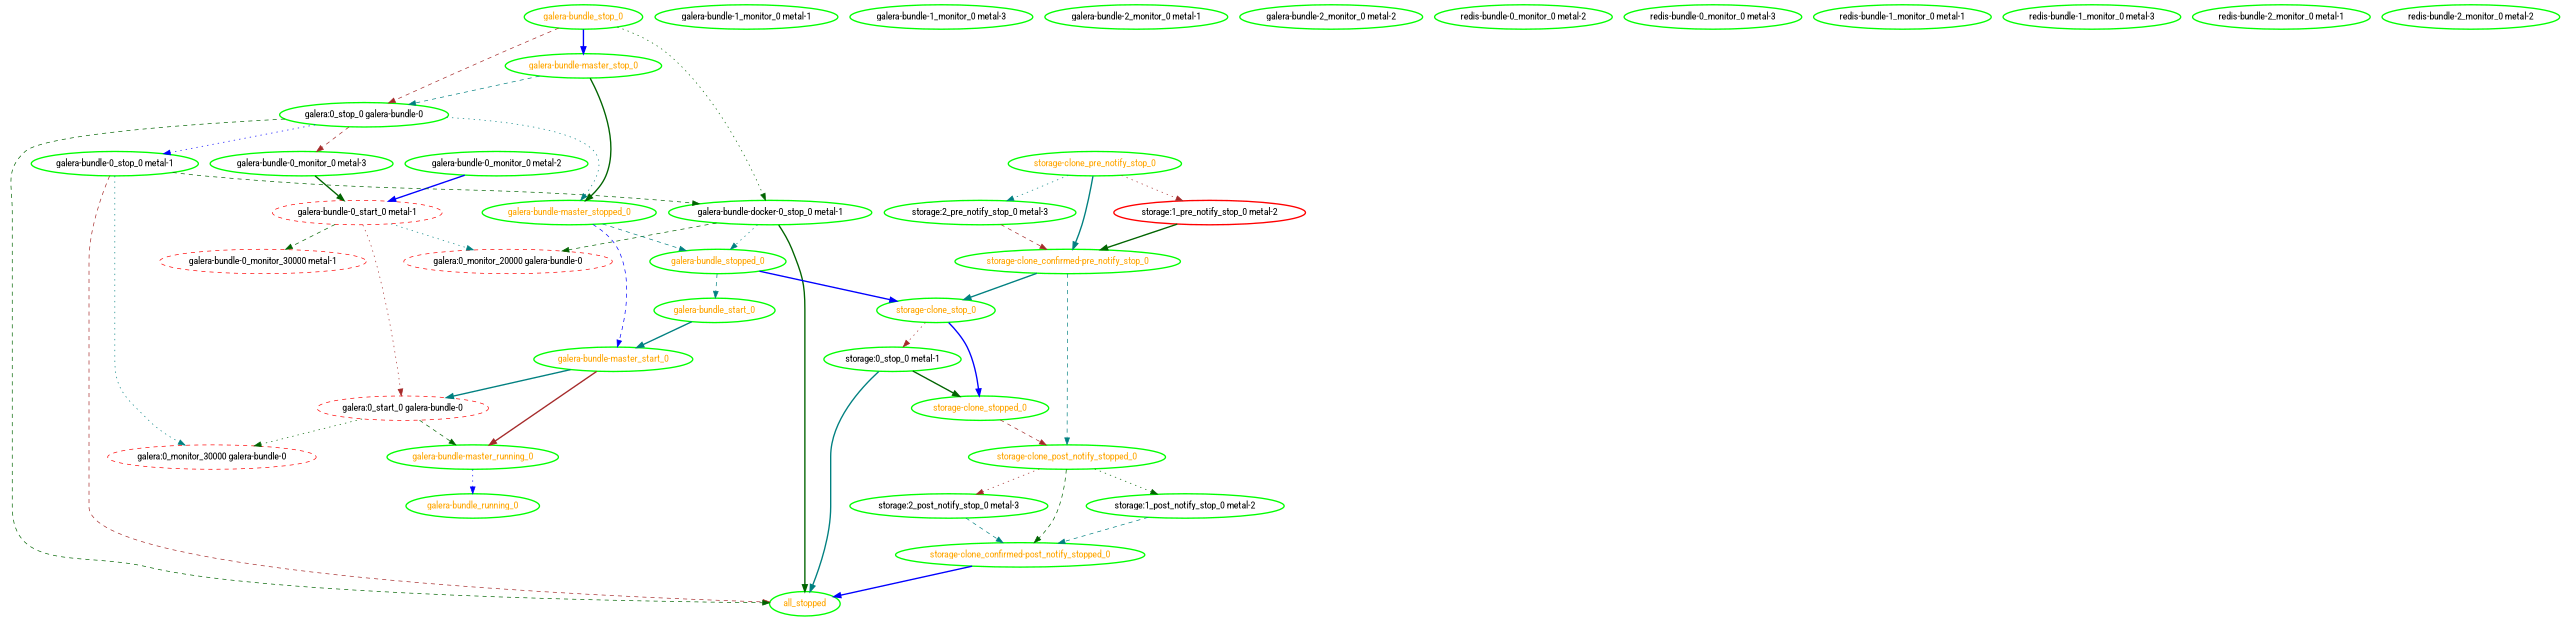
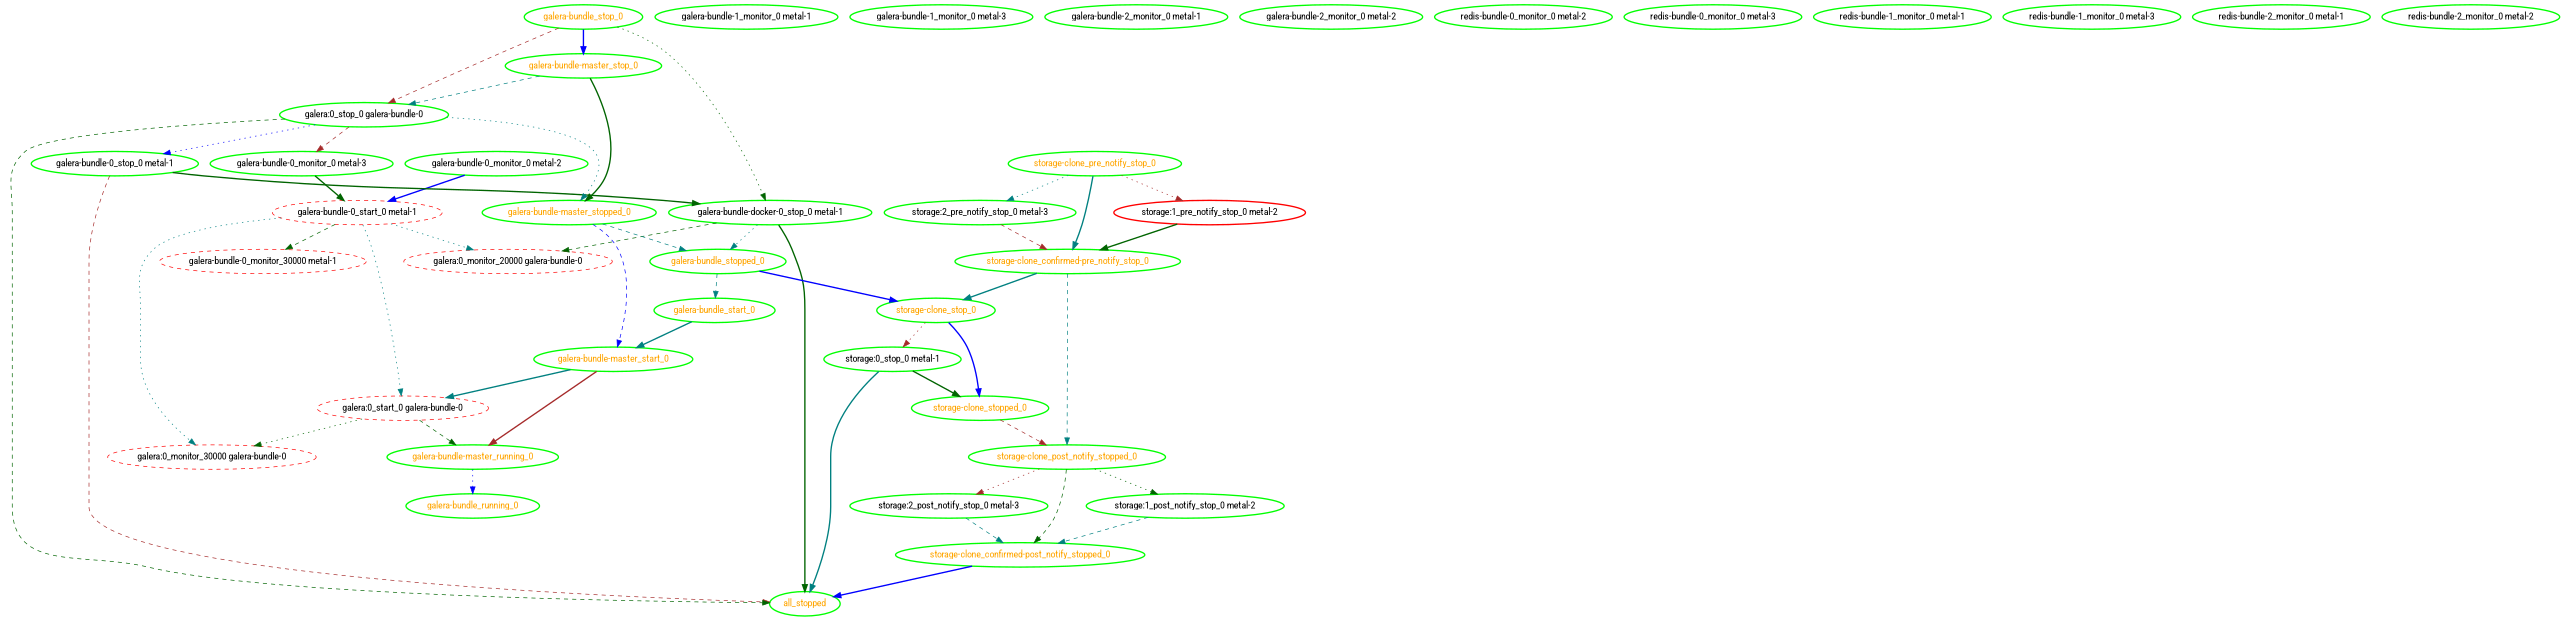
(445, 189) -> (445, 189)
(386, 306) -> (386, 306)
(115, 323) -> (140, 285)
